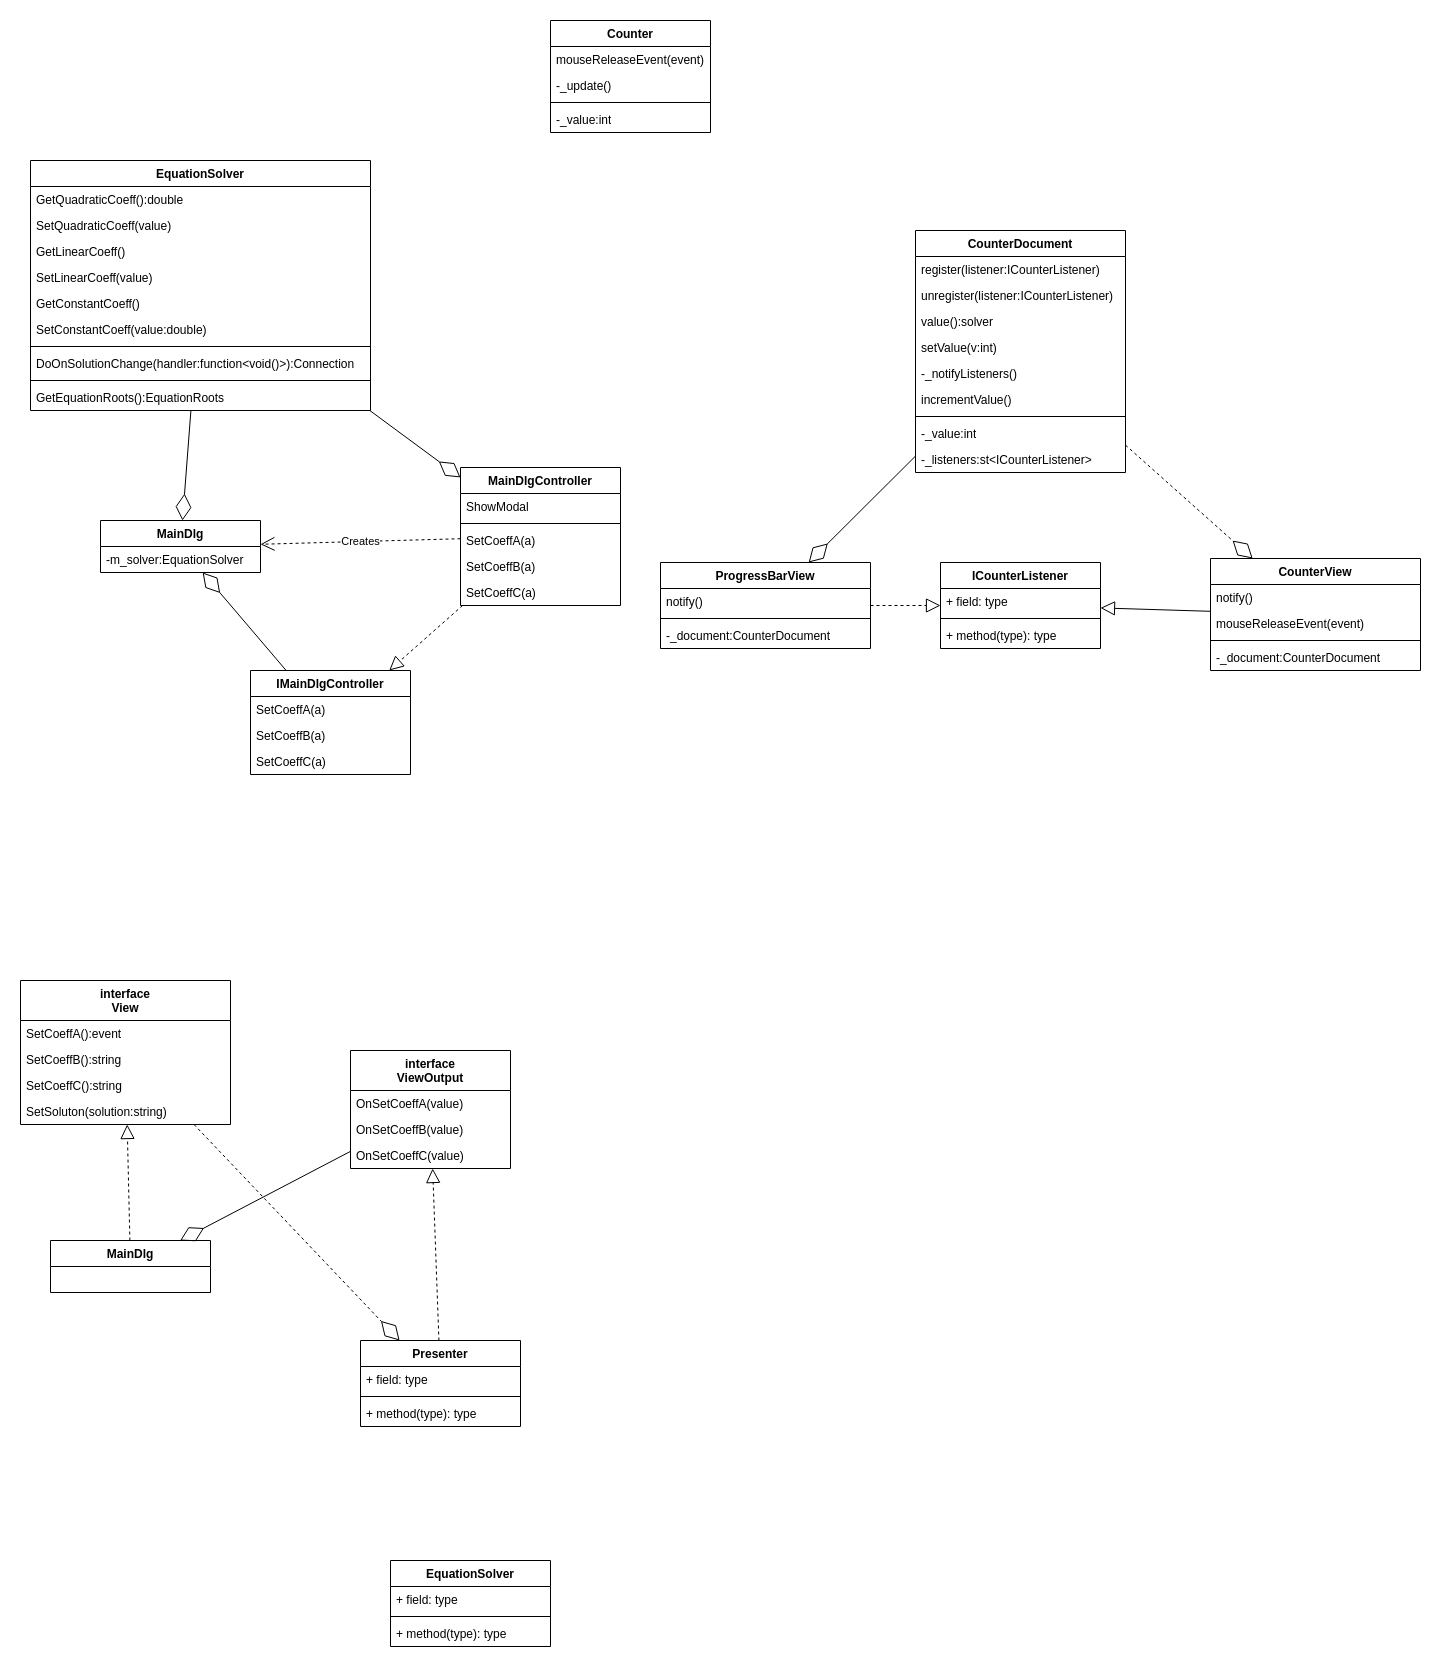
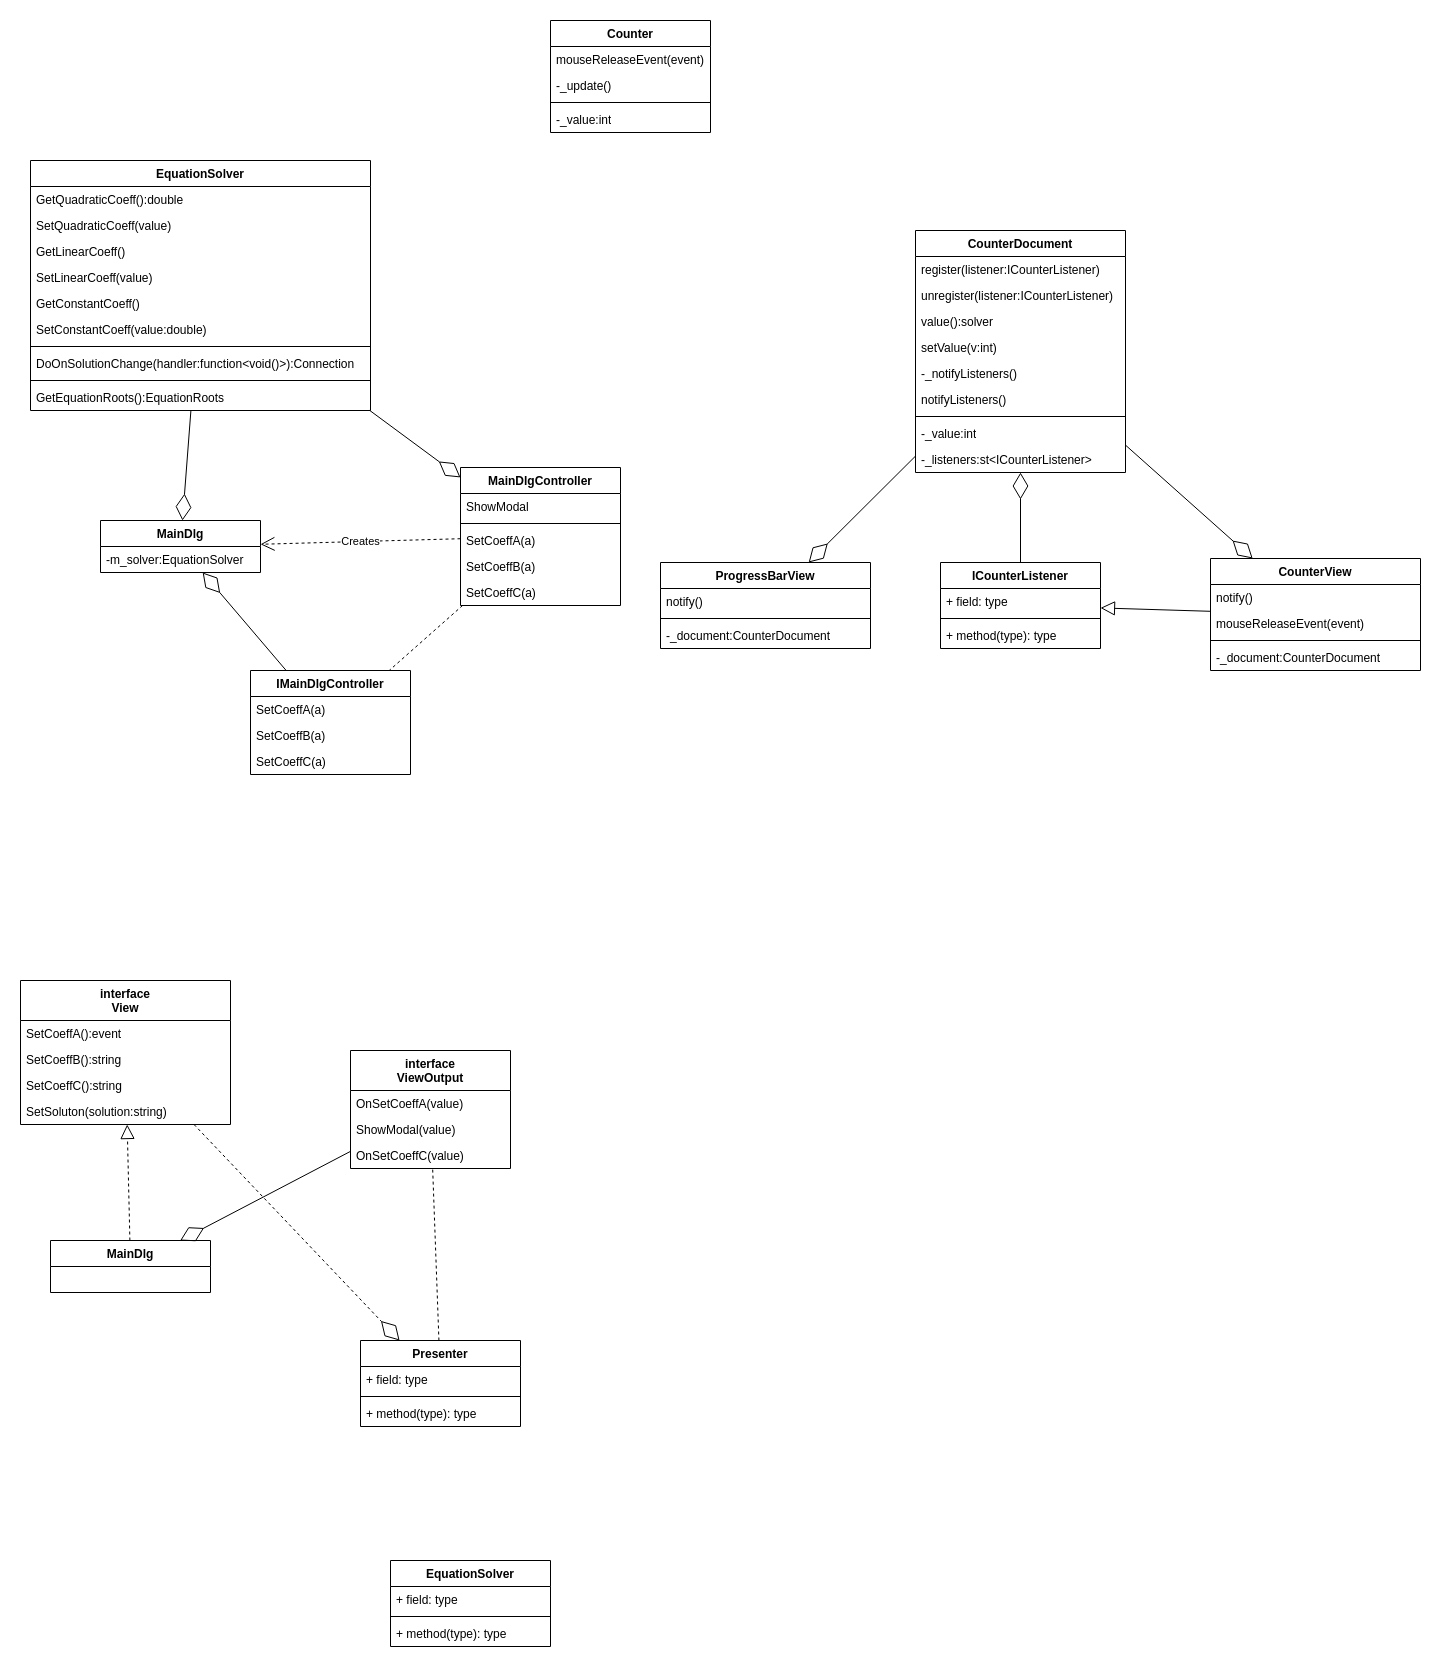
(972, 401) -> (976, 401)
(1180, 494) -> (1180, 494)
none -> (1021, 530)
(899, 606) -> none
(401, 660) -> (396, 665)
(415, 1130) -> (407, 1130)
(433, 1184) -> (433, 1178)
